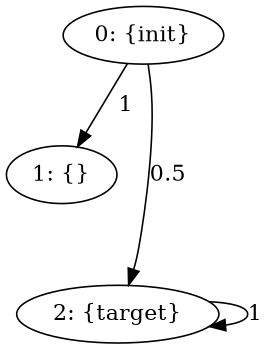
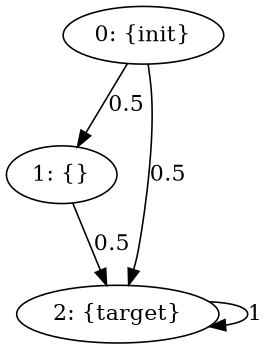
(127, 105) -> (127, 105)
none -> (87, 237)
